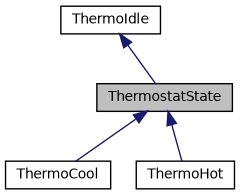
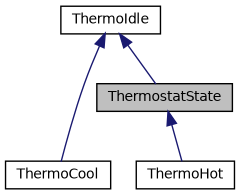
(105, 140) -> (78, 103)
